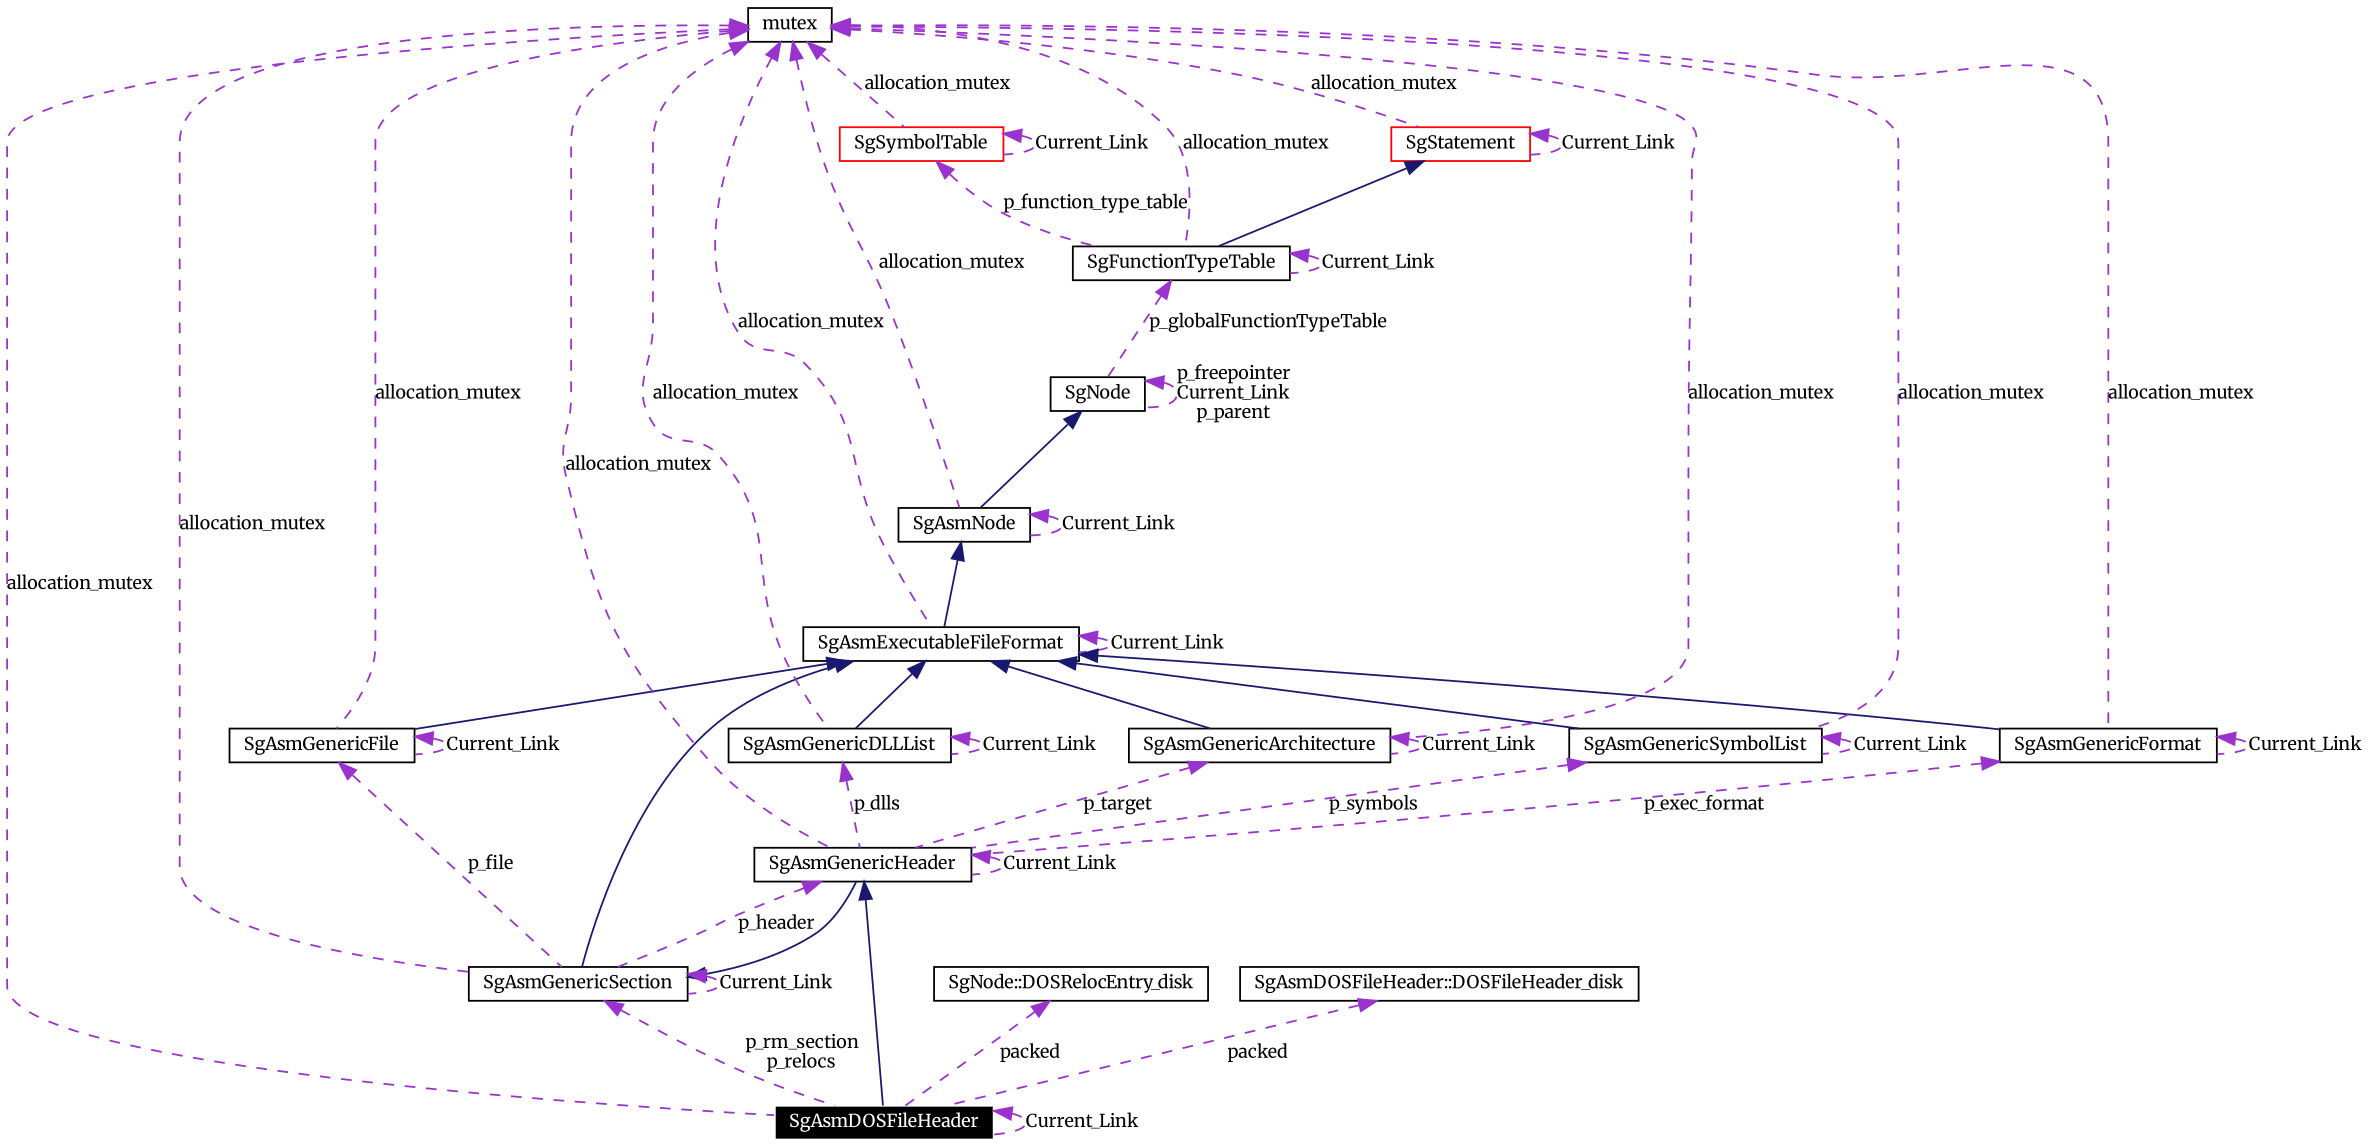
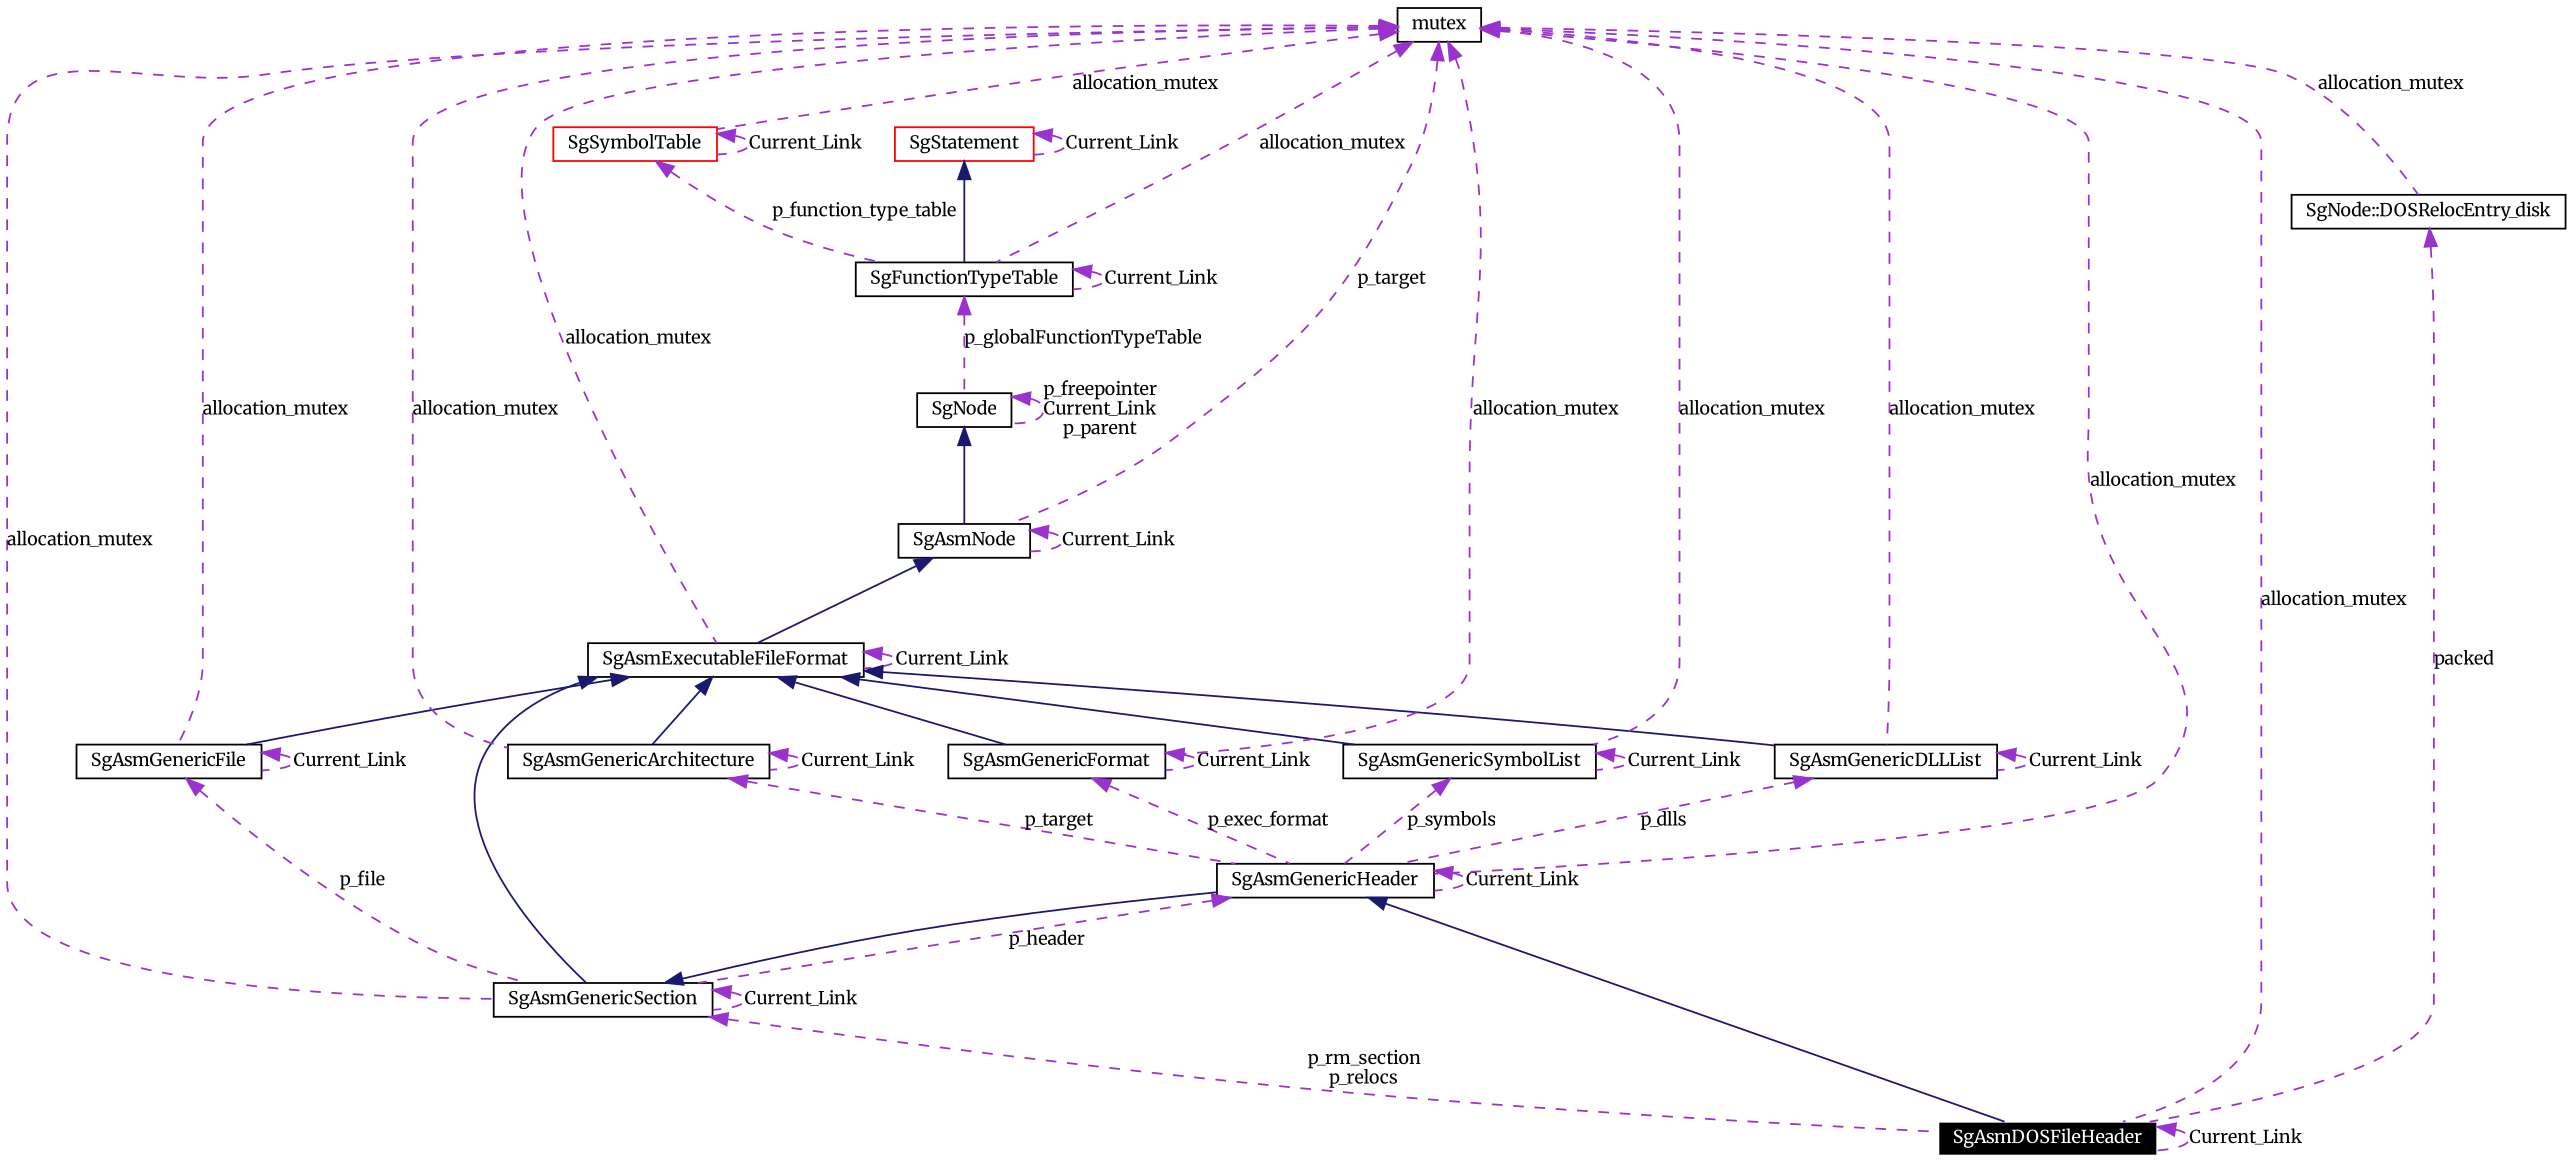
(1138, 58) -> (1984, 43)
(952, 263) -> (1392, 279)
(1439, 984) -> none
